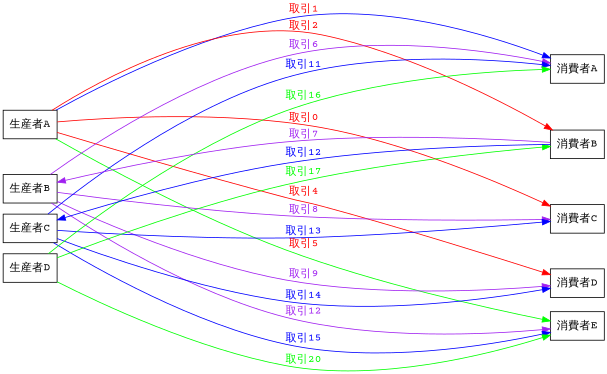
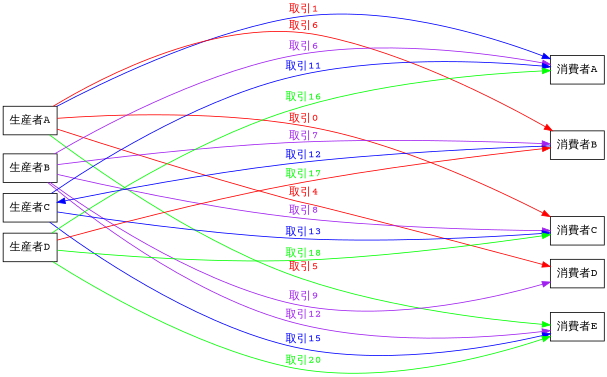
(304, 26) -> (304, 26)
(306, 140) -> (299, 142)
(295, 183) -> (298, 183)
none -> (300, 260)
(296, 302) -> none
